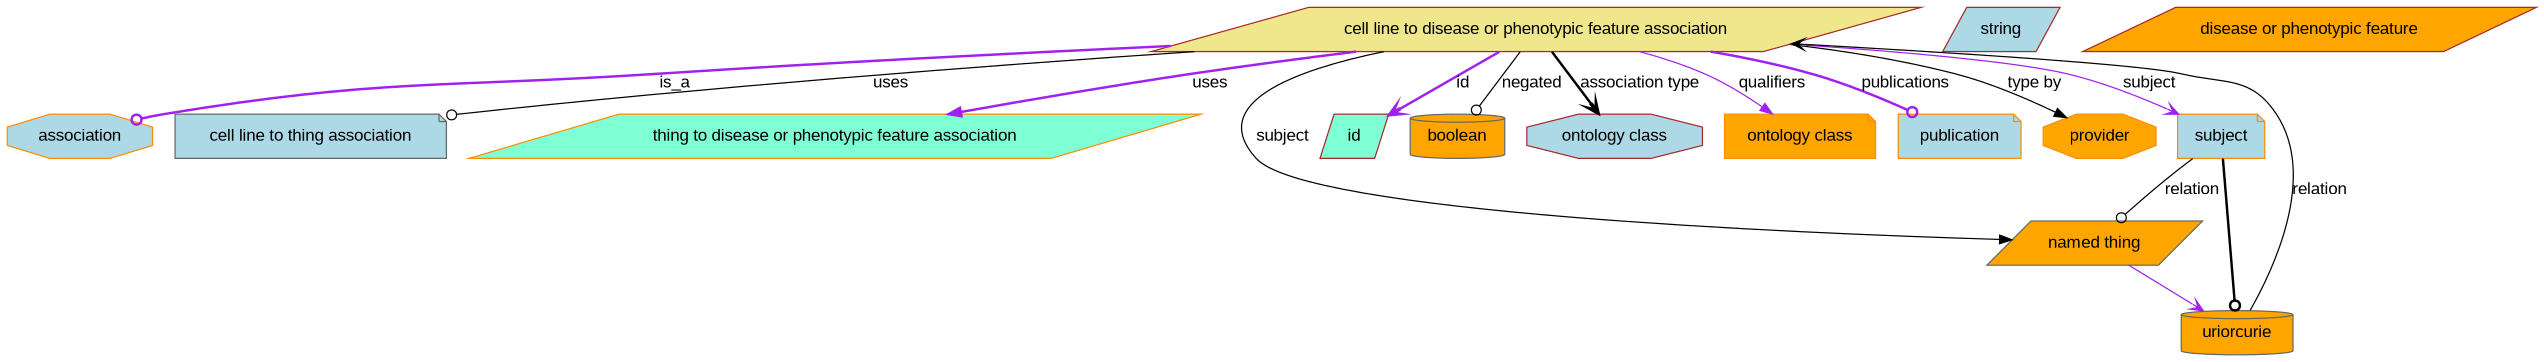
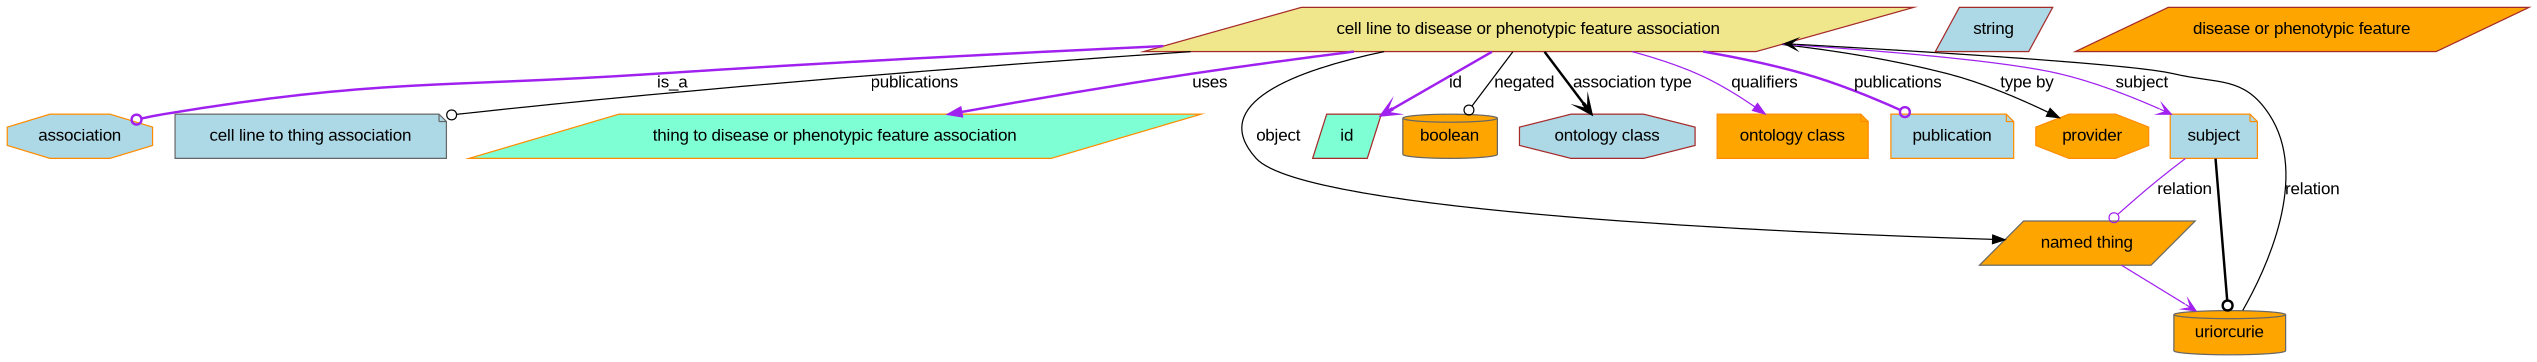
(891, 83) -> (915, 83)
(1283, 136) -> (1279, 136)
(2158, 186) -> (2151, 186)
